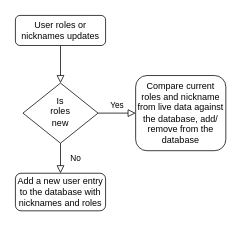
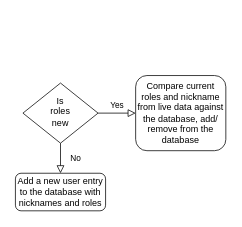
(60, 30) -> none
(60, 60) -> none
